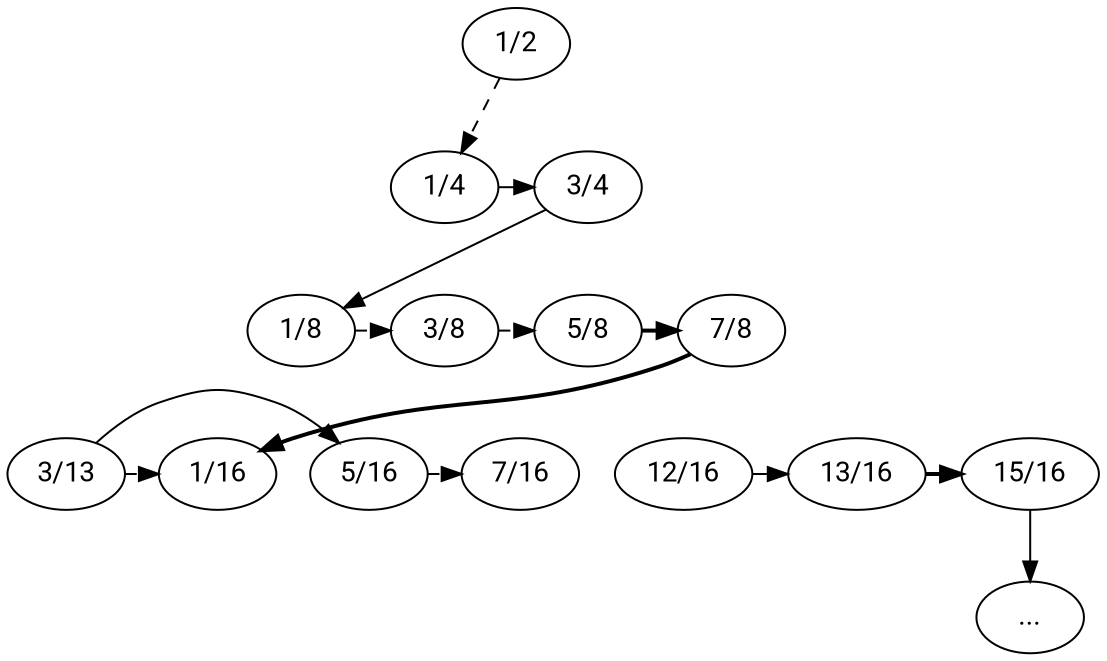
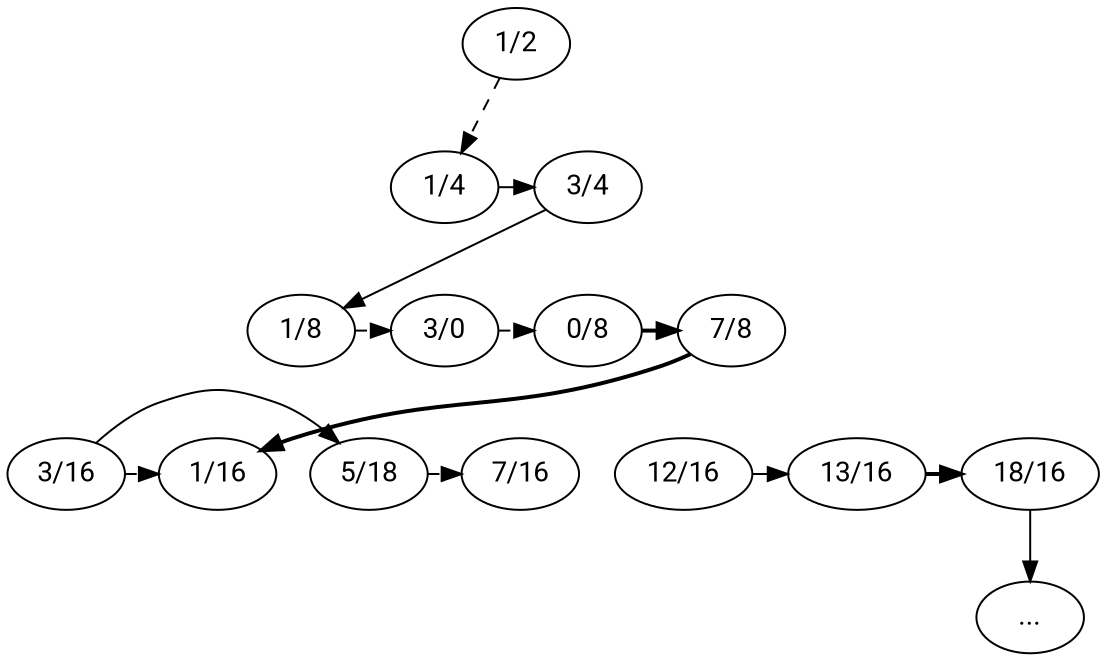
(445, 331) -> (445, 331)
(588, 331) -> (588, 331)
(66, 474) -> (66, 474)
(369, 474) -> (369, 474)
(1030, 474) -> (1030, 474)
